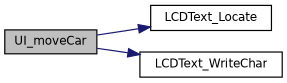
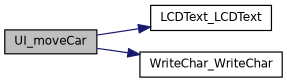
(211, 18) -> (211, 18)
(211, 65) -> (211, 65)
